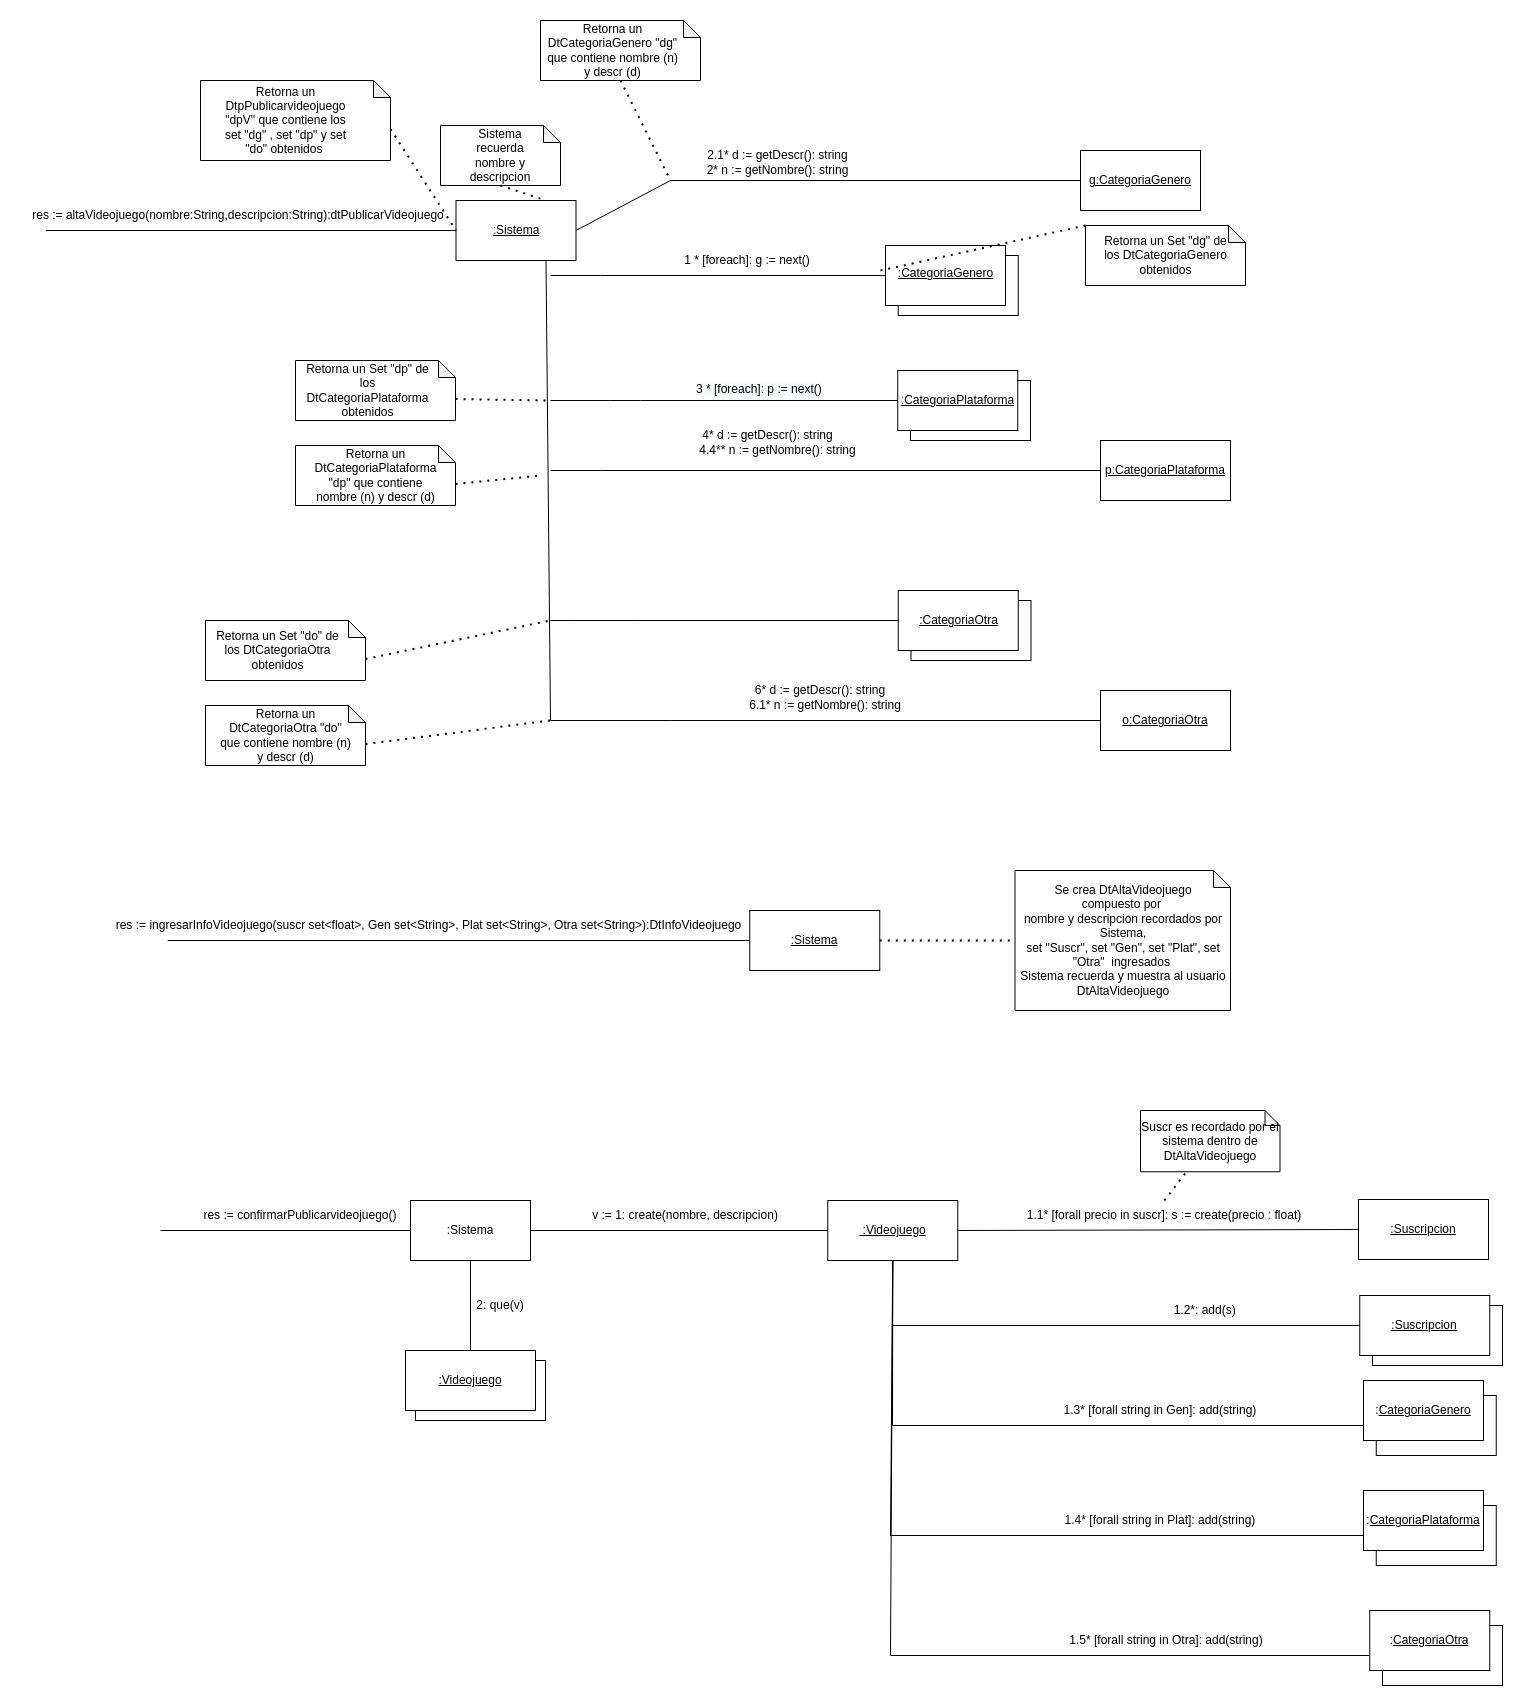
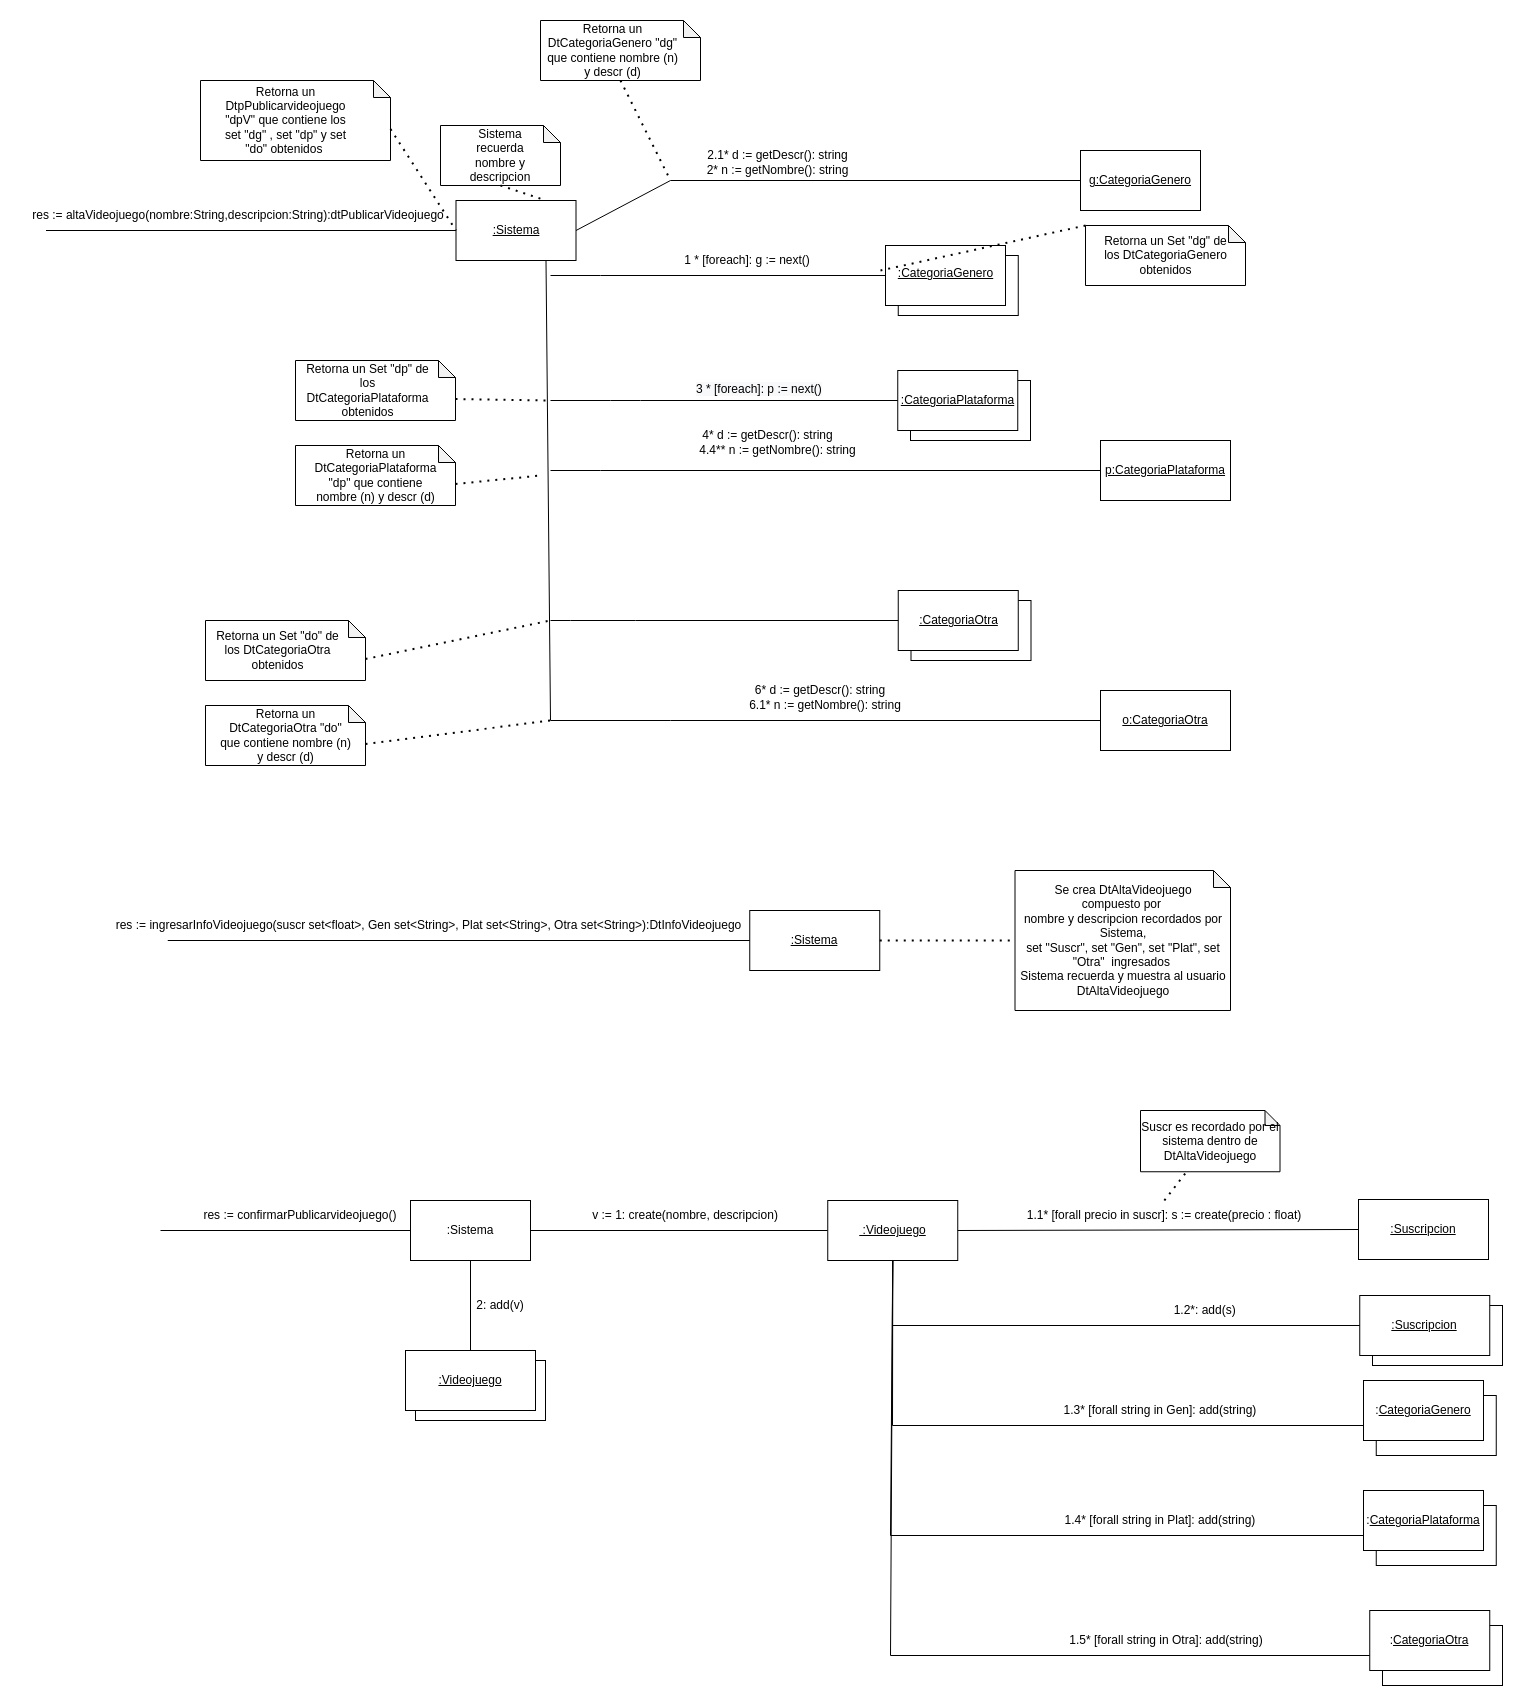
(501, 1306) -> (501, 1306)
